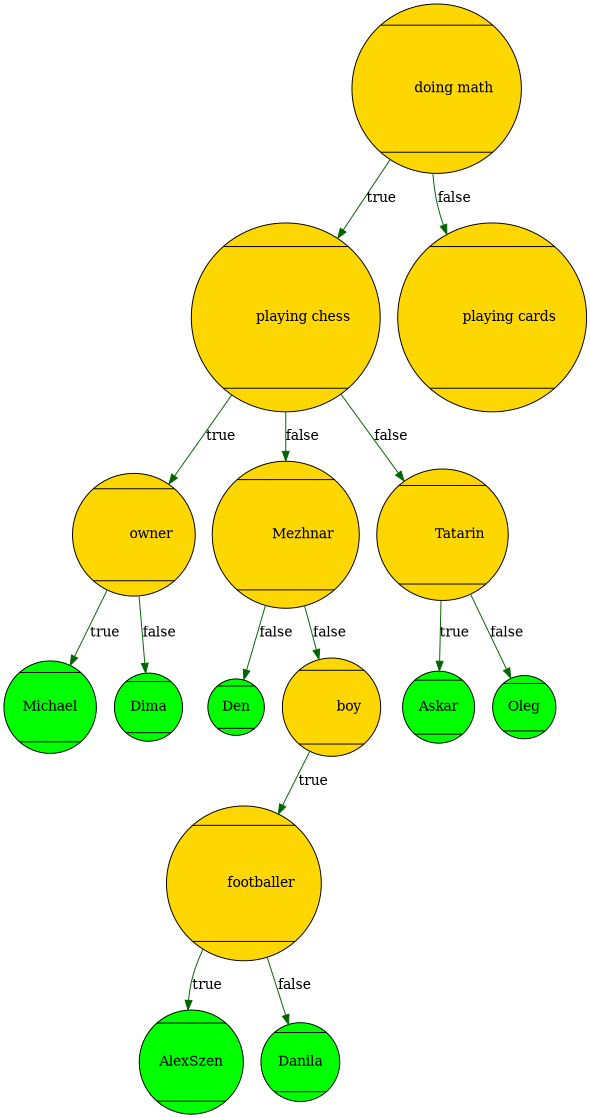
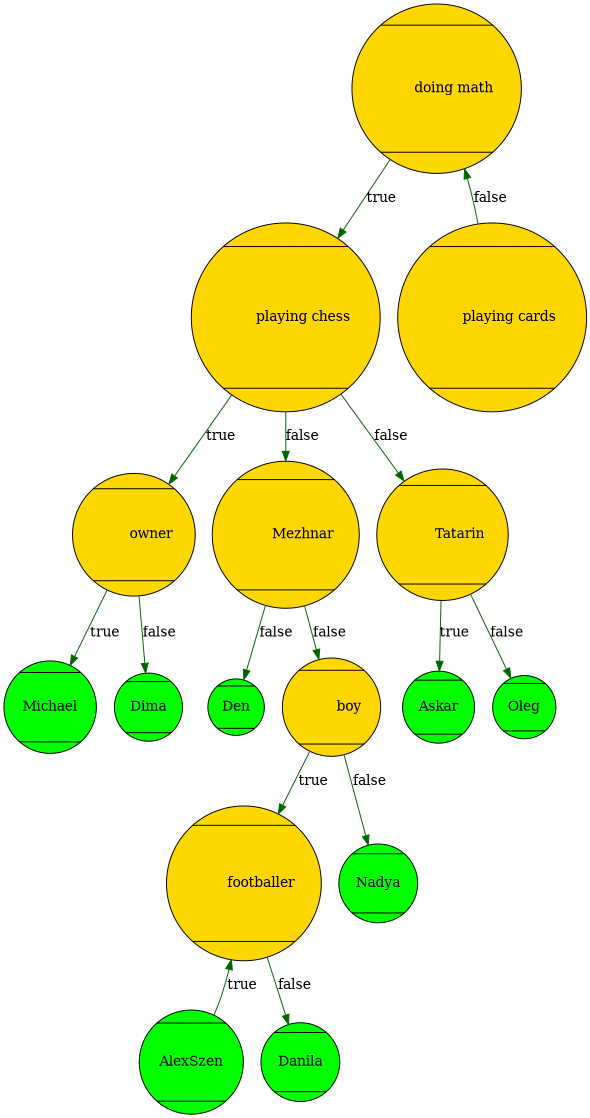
(436, 200) -> (473, 201)
none -> (378, 883)
(193, 974) -> (222, 993)
